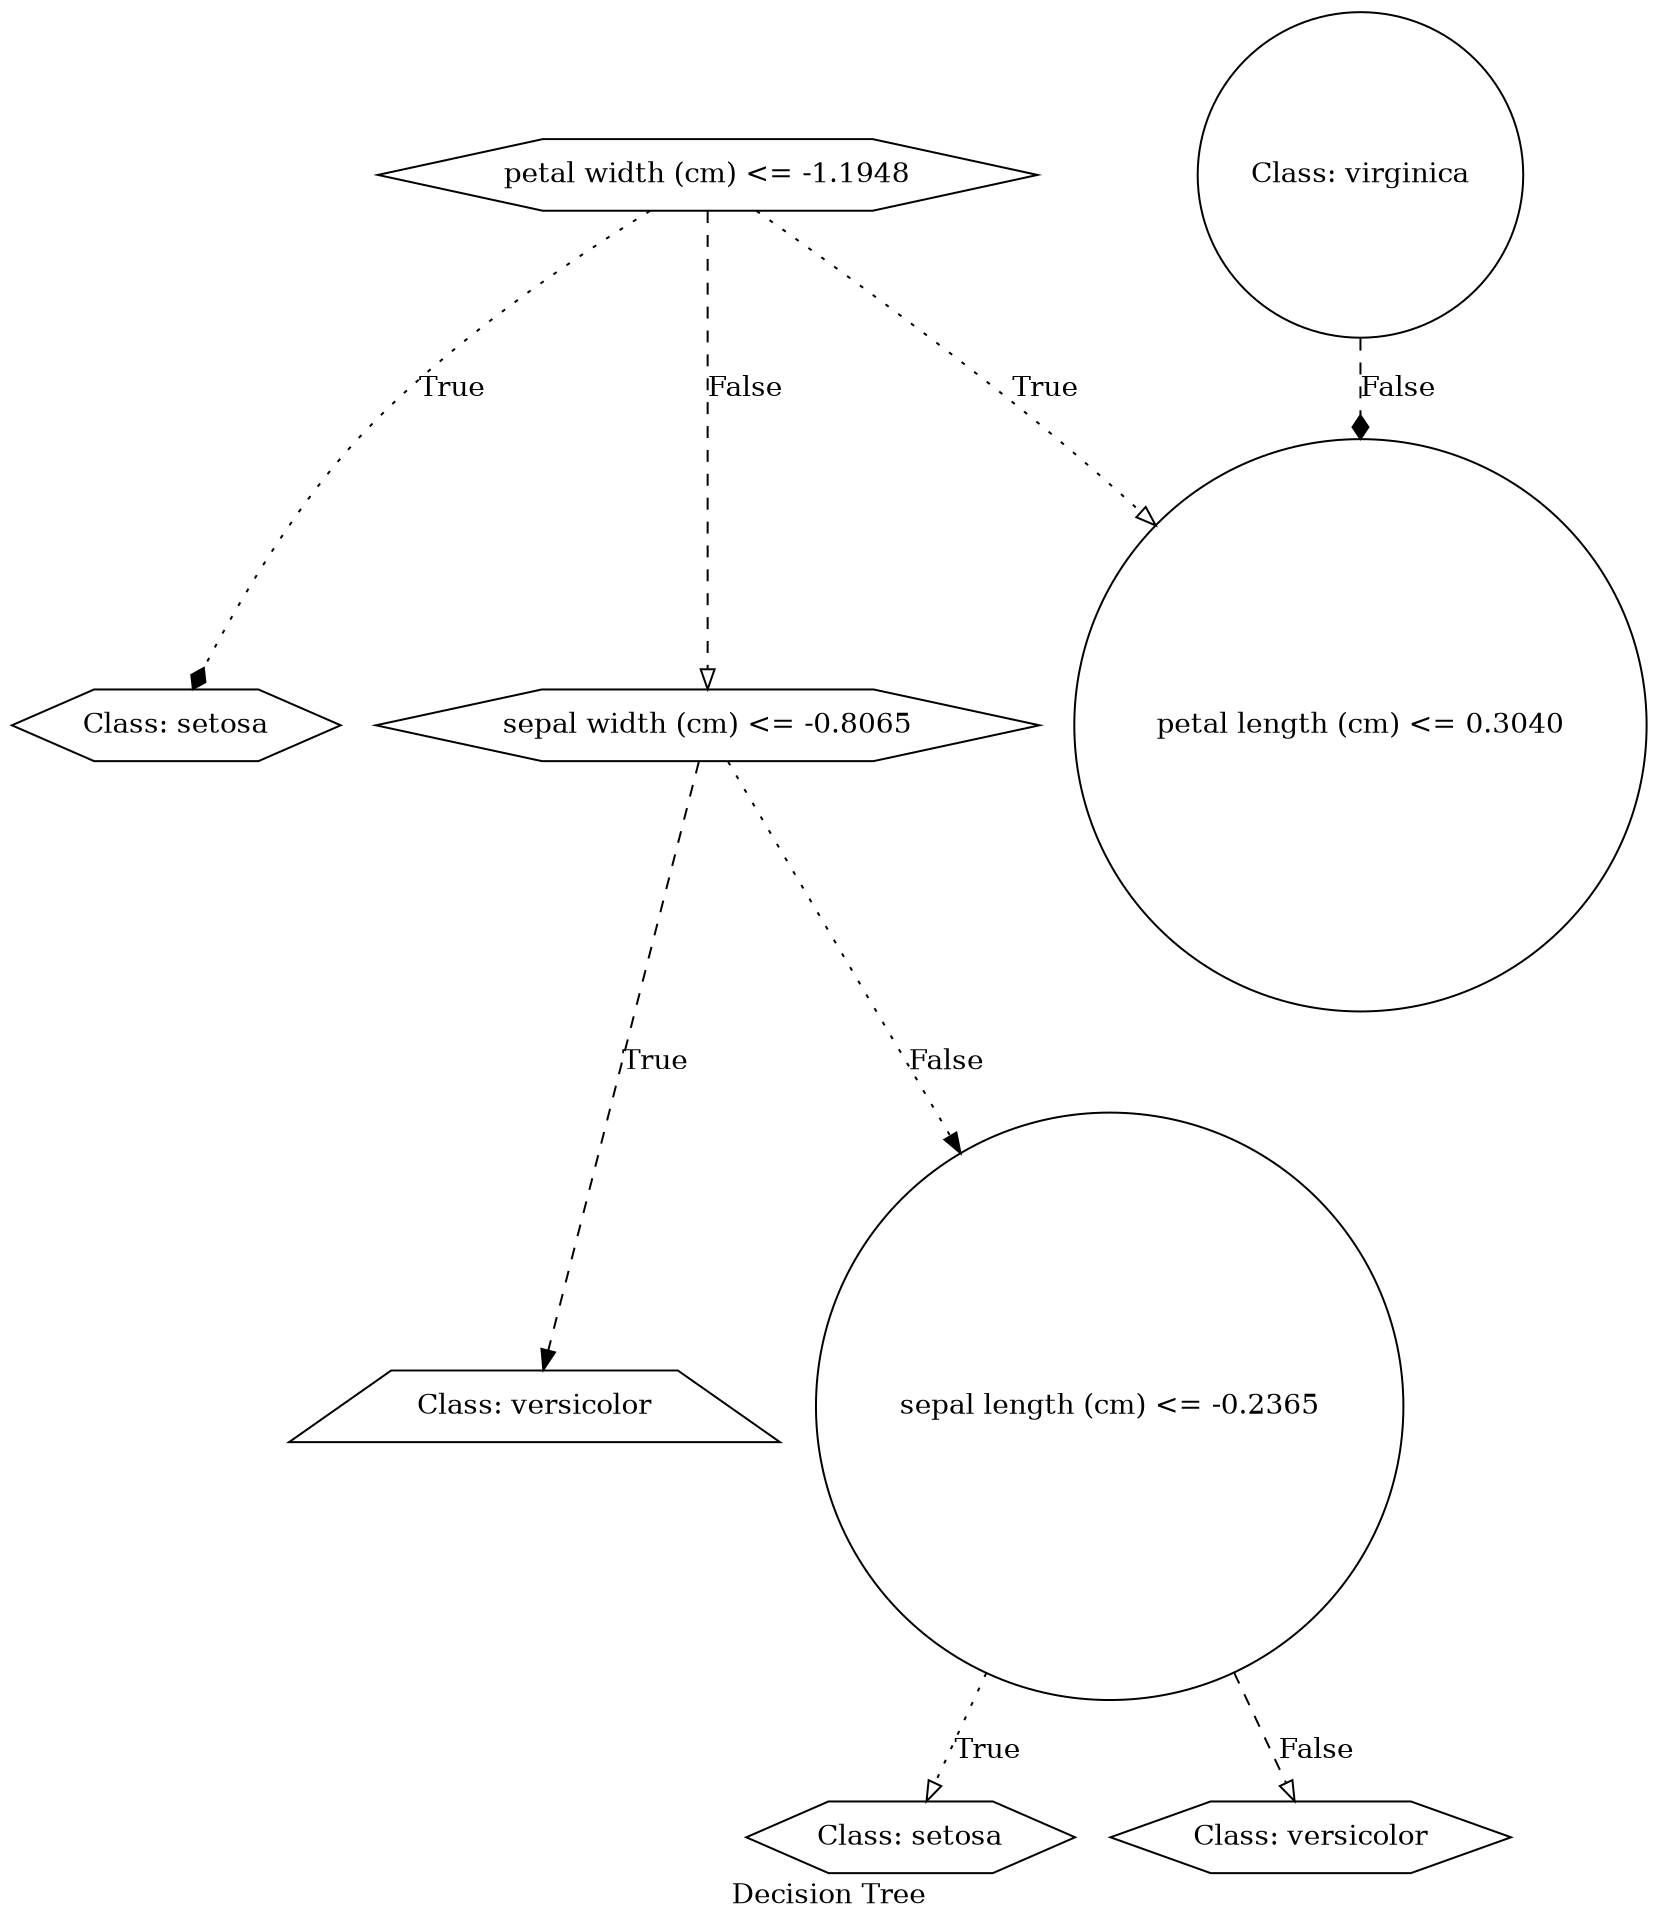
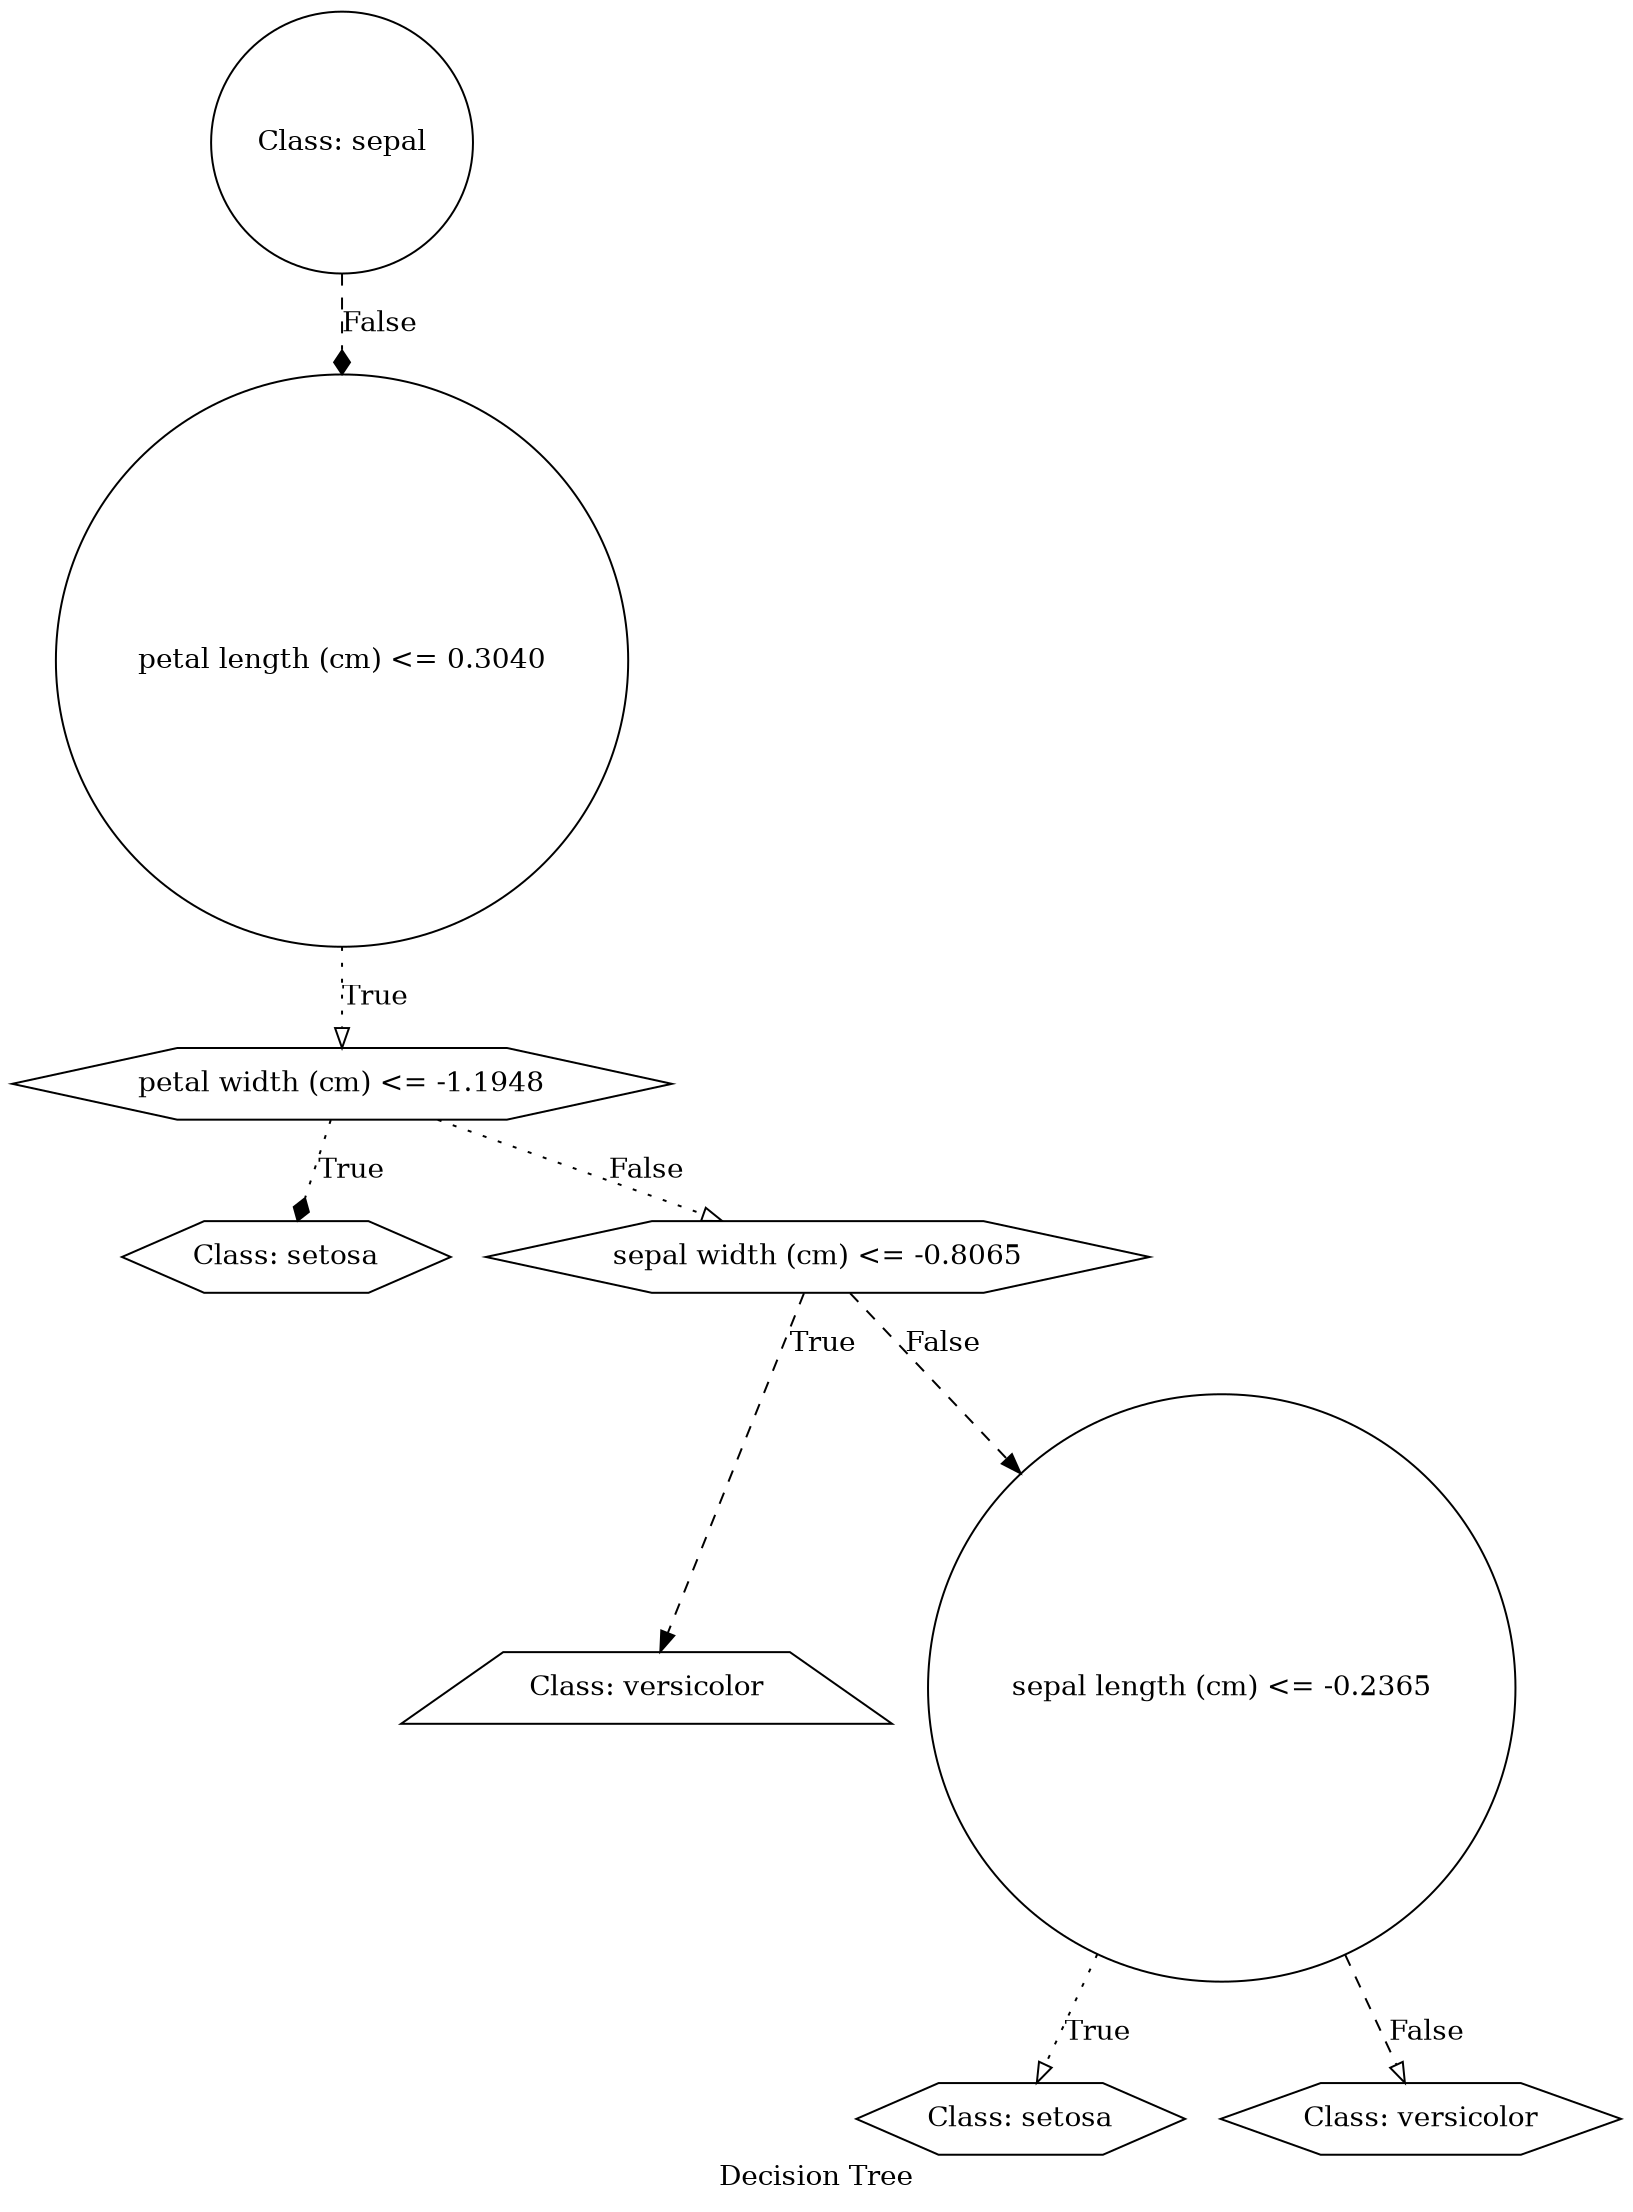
(1360, 175) -> (342, 143)
(953, 356) -> (342, 987)
(708, 440) -> (570, 1167)
(839, 949) -> (928, 1376)
